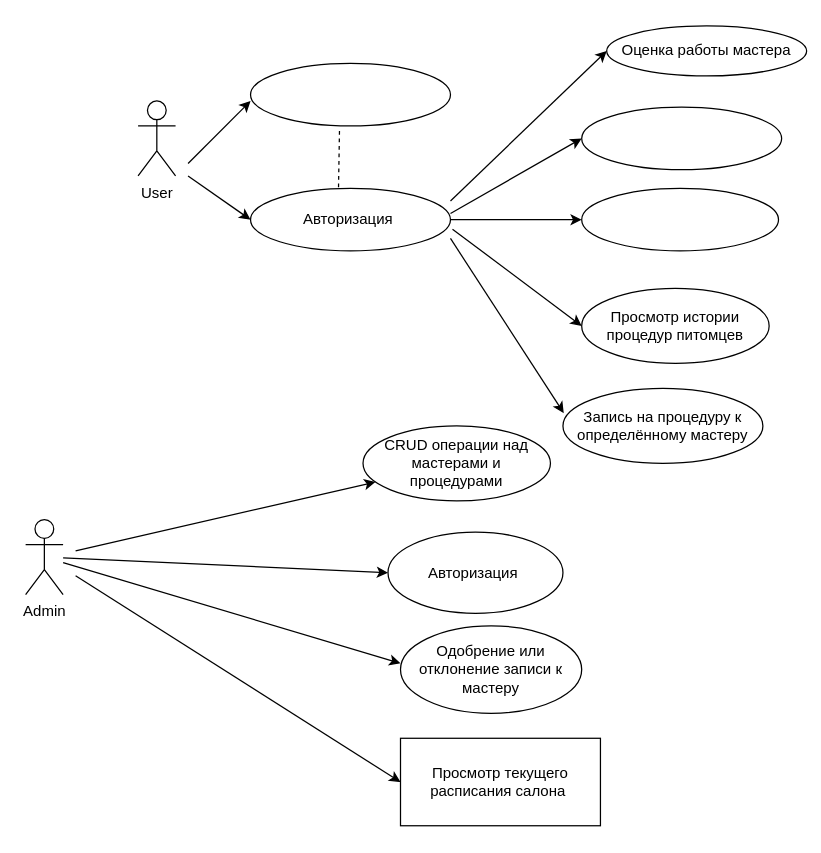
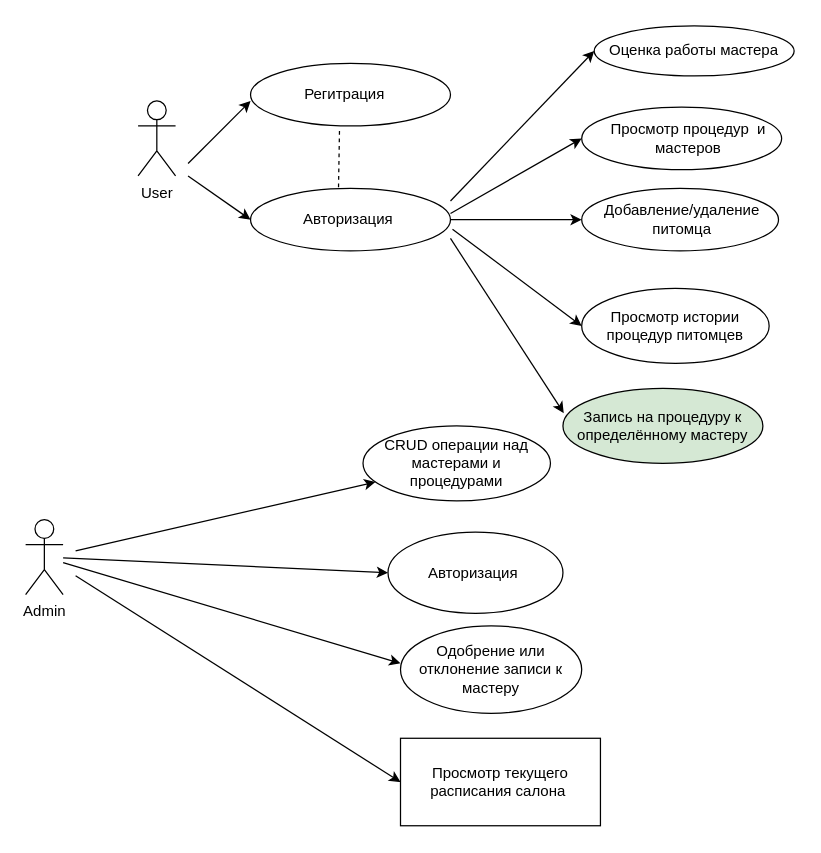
(707, 51) -> (694, 51)
none -> (344, 94)
none -> (688, 138)
none -> (682, 219)
(663, 426) -> (663, 426)
